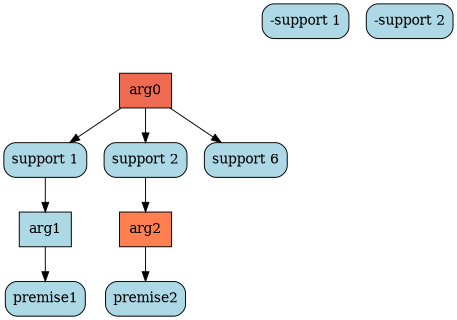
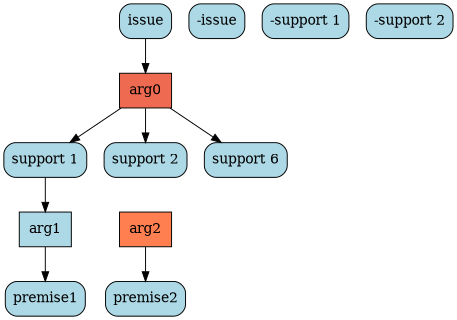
none -> (146, 21)
none -> (217, 21)
(146, 190) -> none
